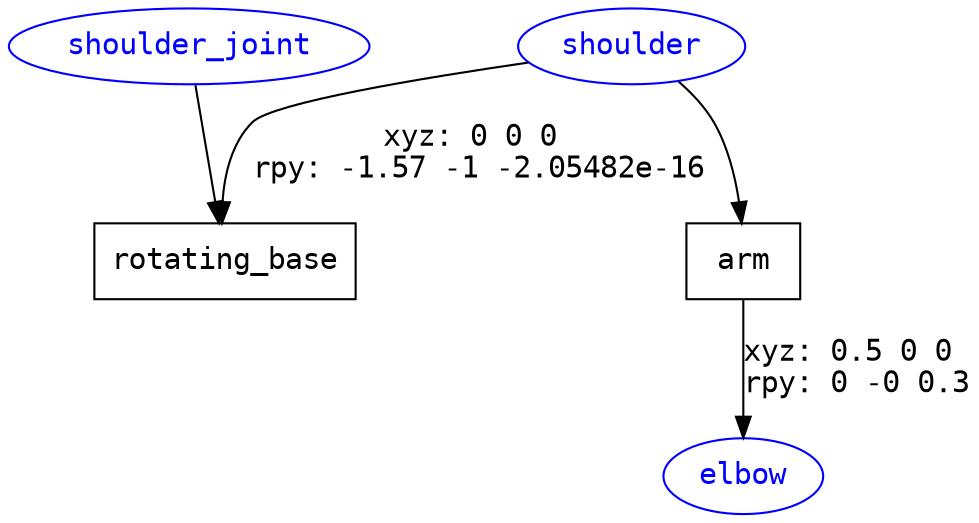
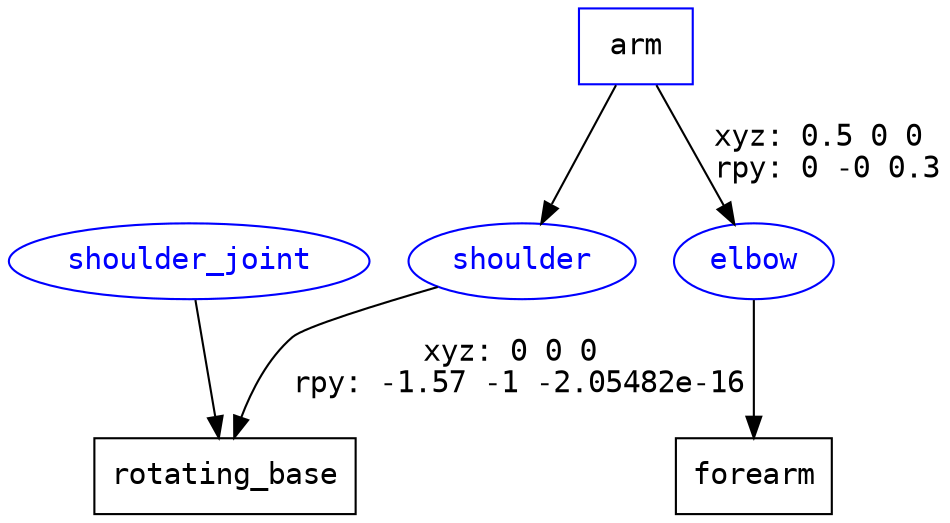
(721, 136) -> (584, 145)
(743, 261) -> (636, 46)
none -> (754, 476)
